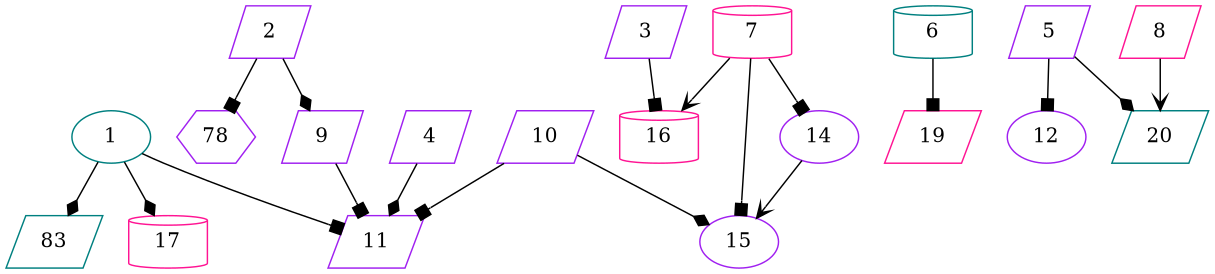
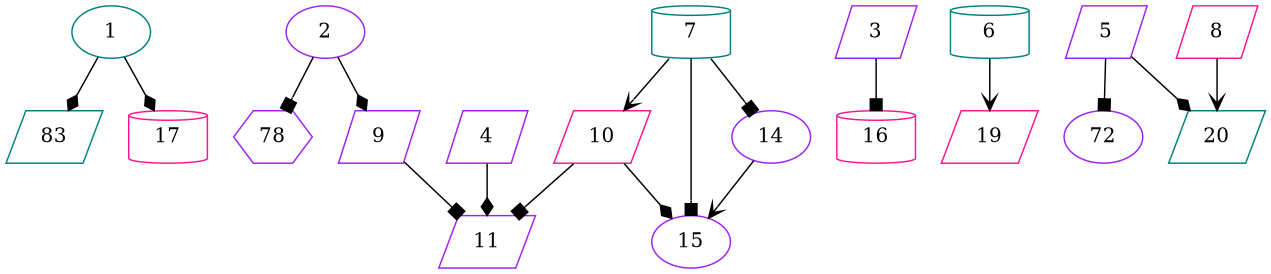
(270, 32) -> (325, 32)
(752, 32) -> (691, 32)
(933, 77) -> (990, 77)
(711, 79) -> (651, 79)
(545, 137) -> (602, 137)
(1047, 137) -> (1103, 137)
(235, 191) -> none
